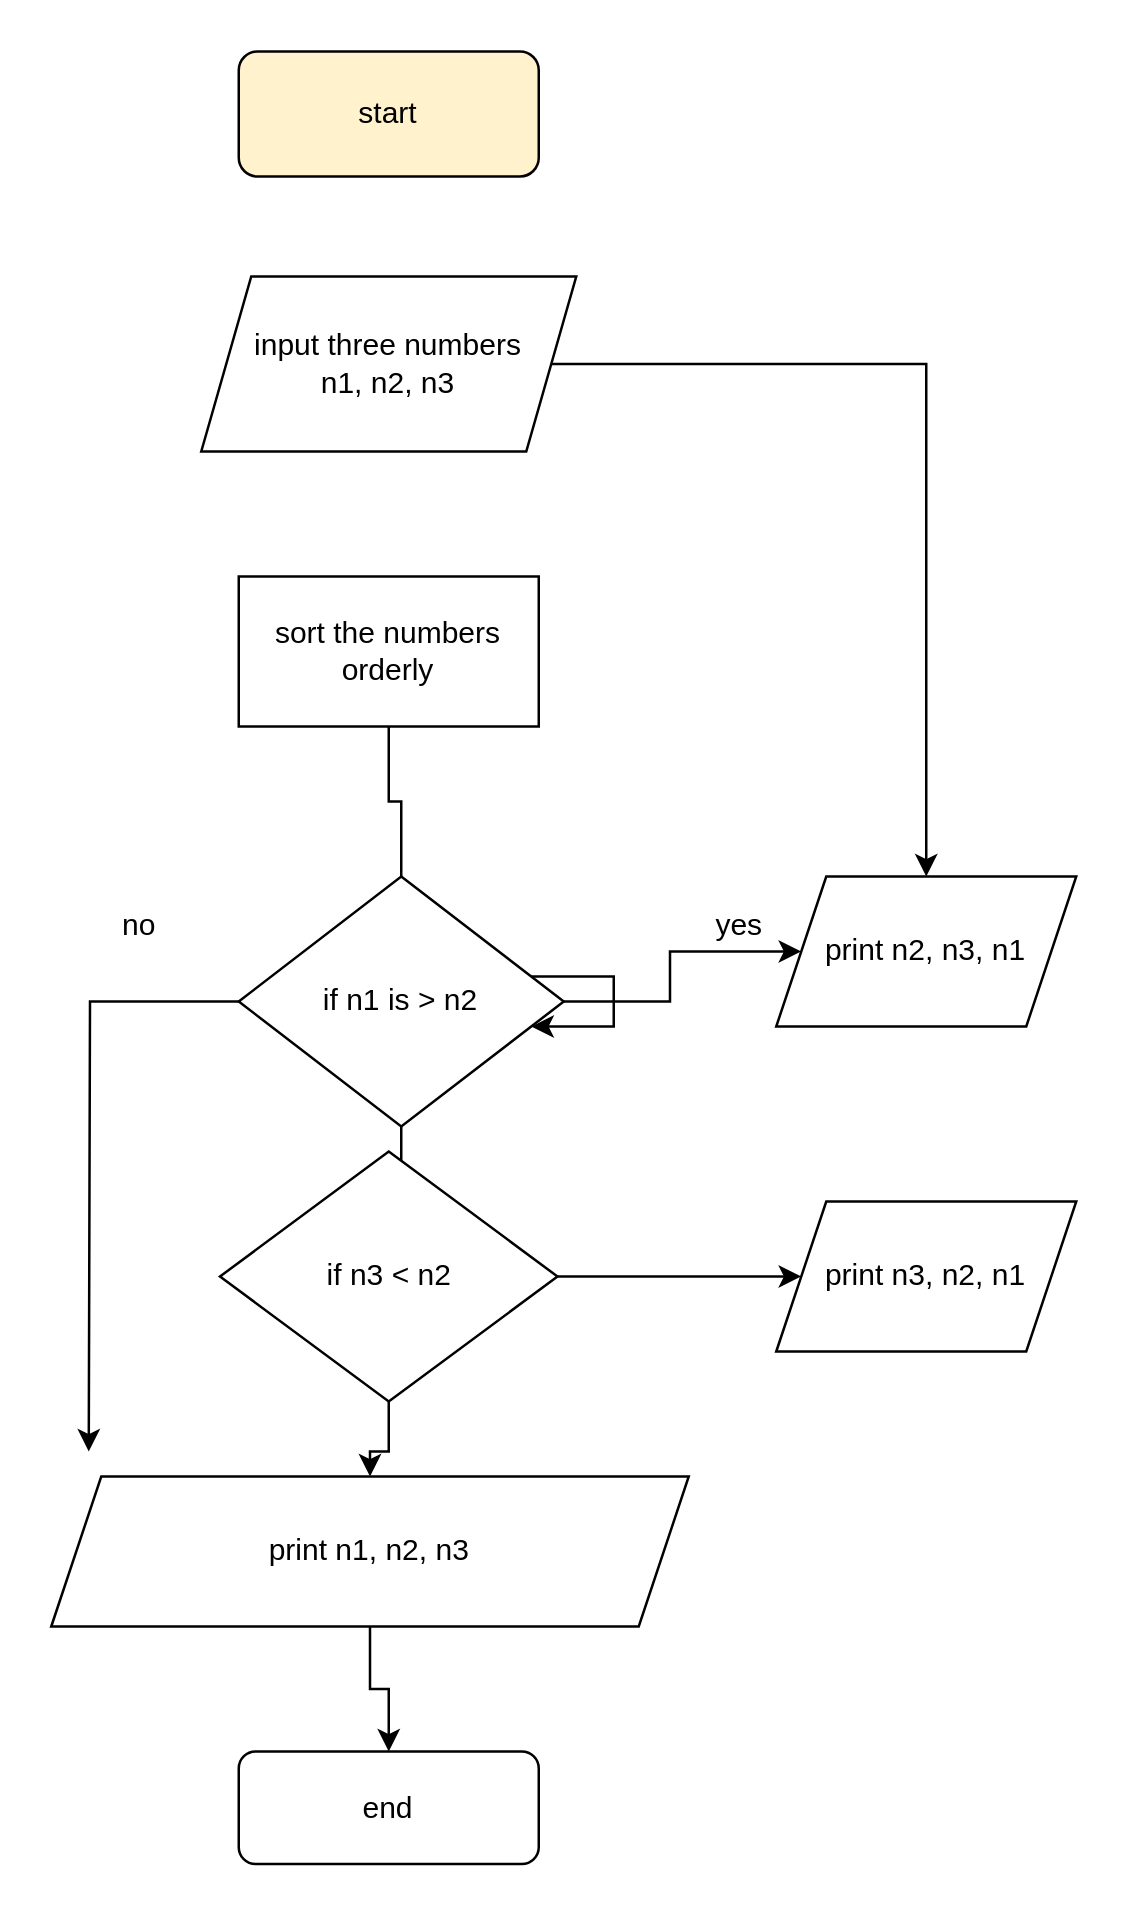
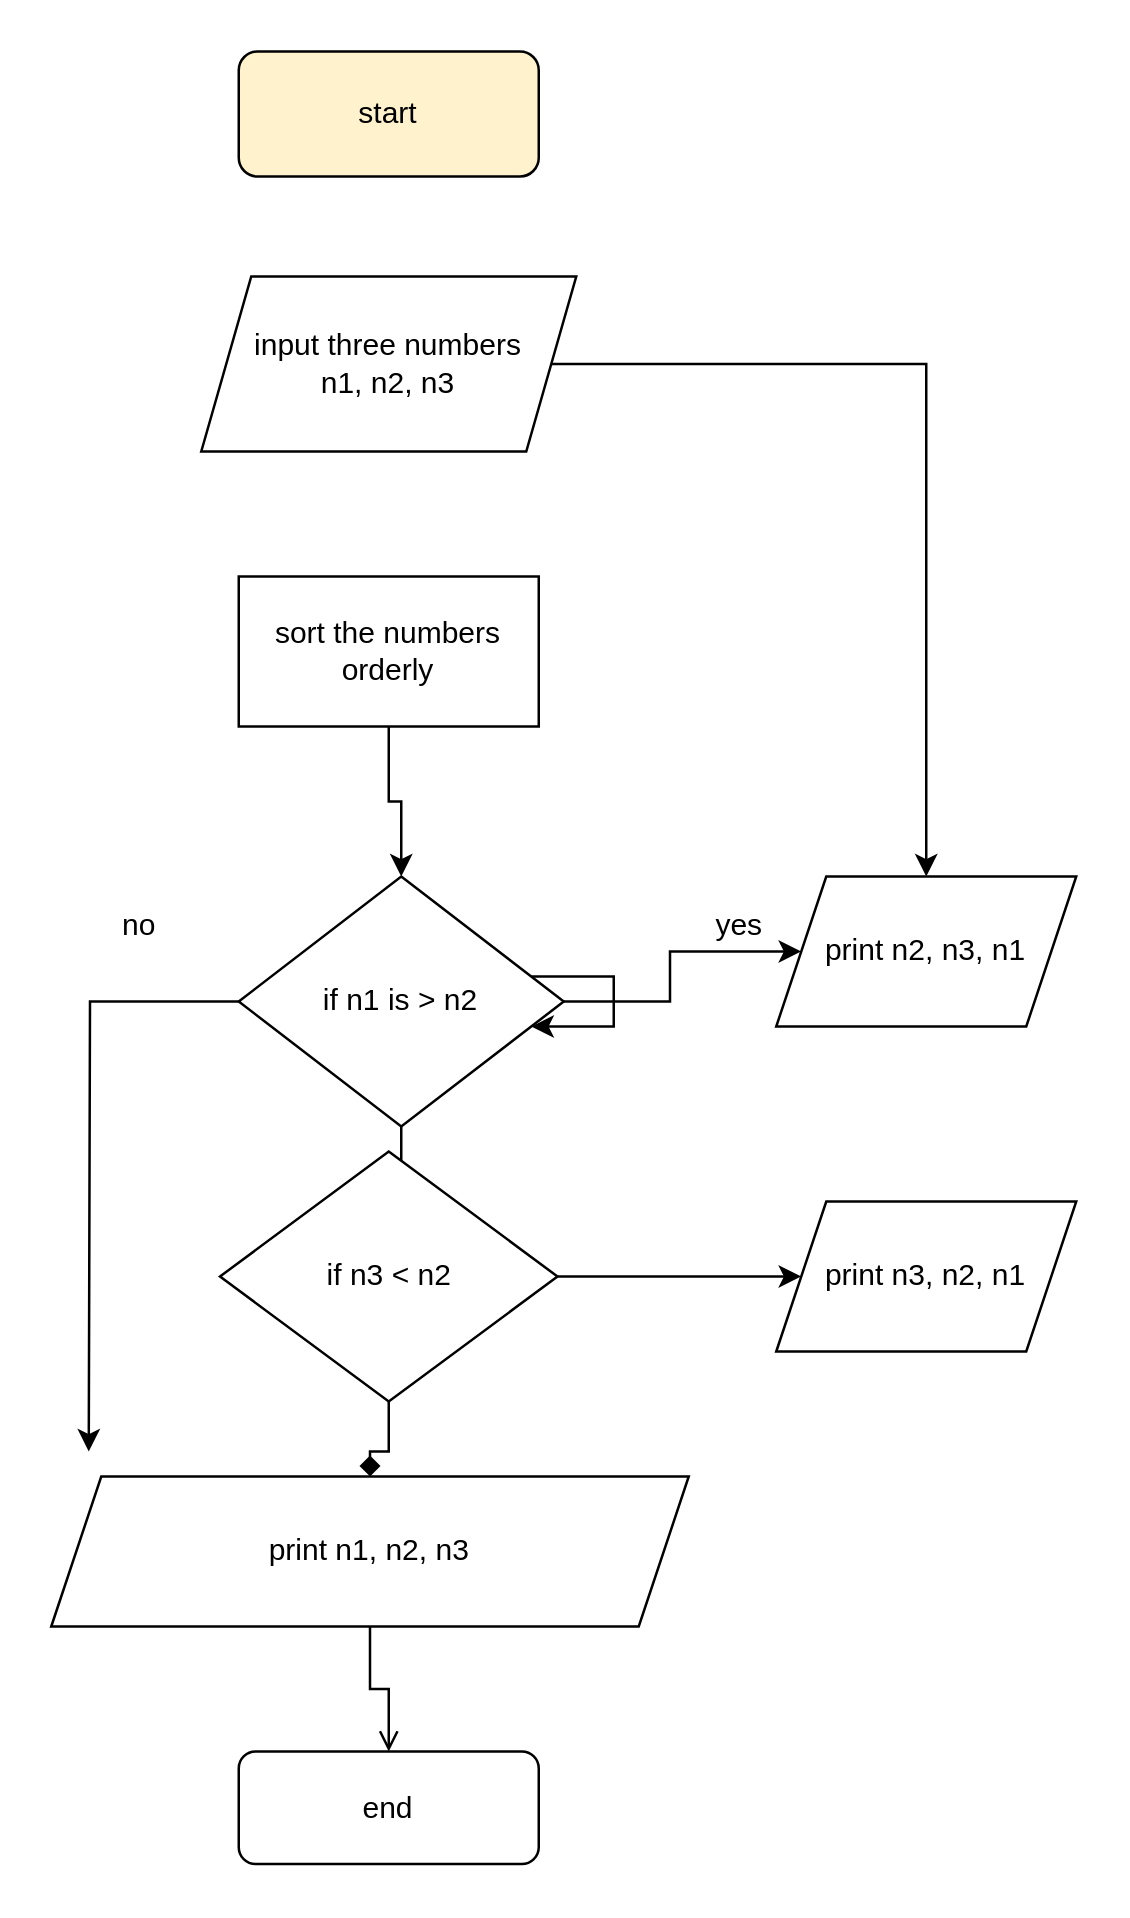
(401, 865) -> (401, 858)
(370, 1457) -> (370, 1456)
(389, 1733) -> (389, 1738)
